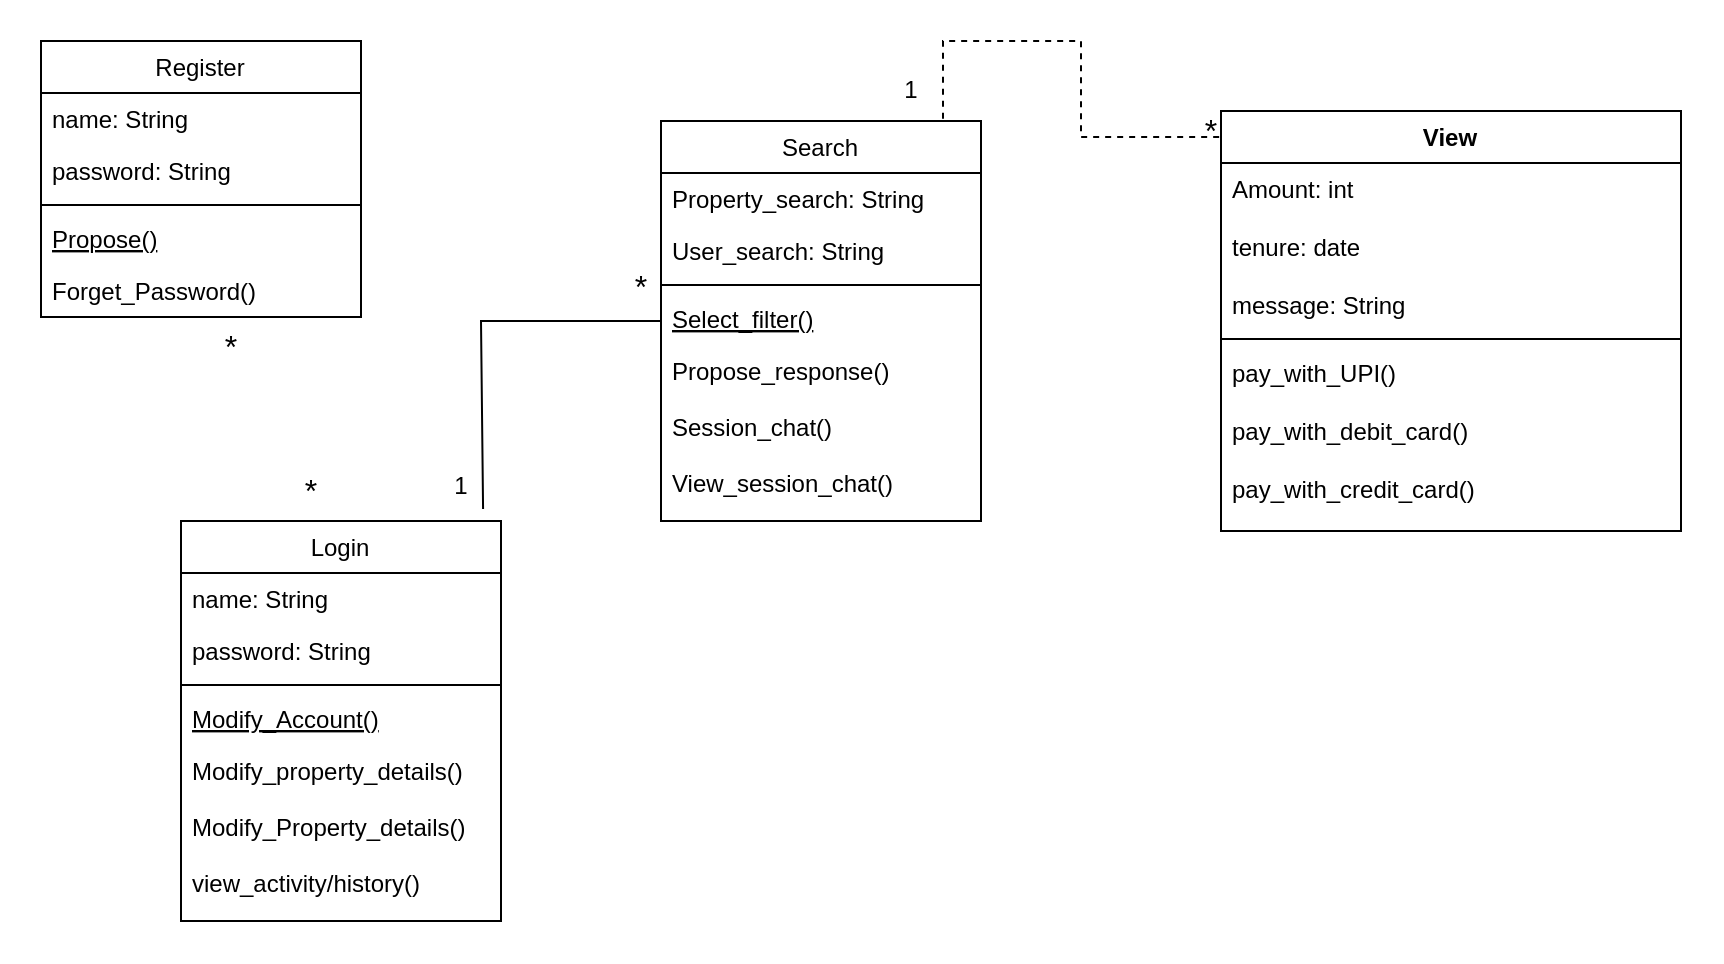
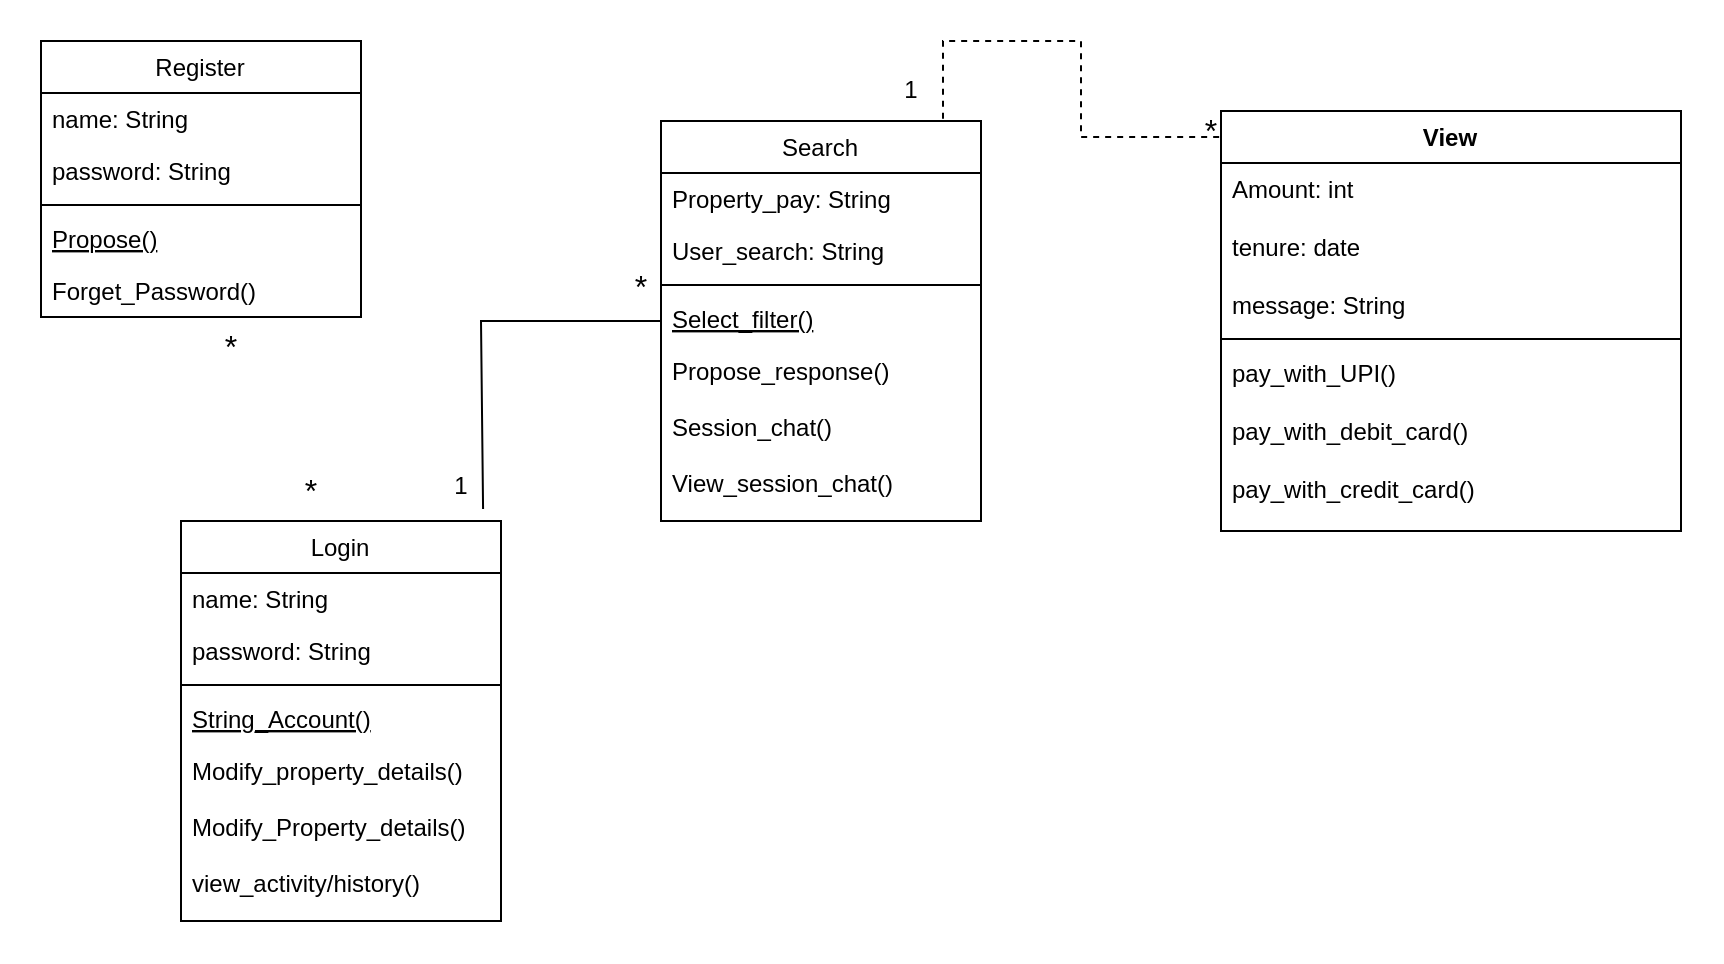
(817, 200) -> (797, 200)
(296, 720) -> (296, 720)
